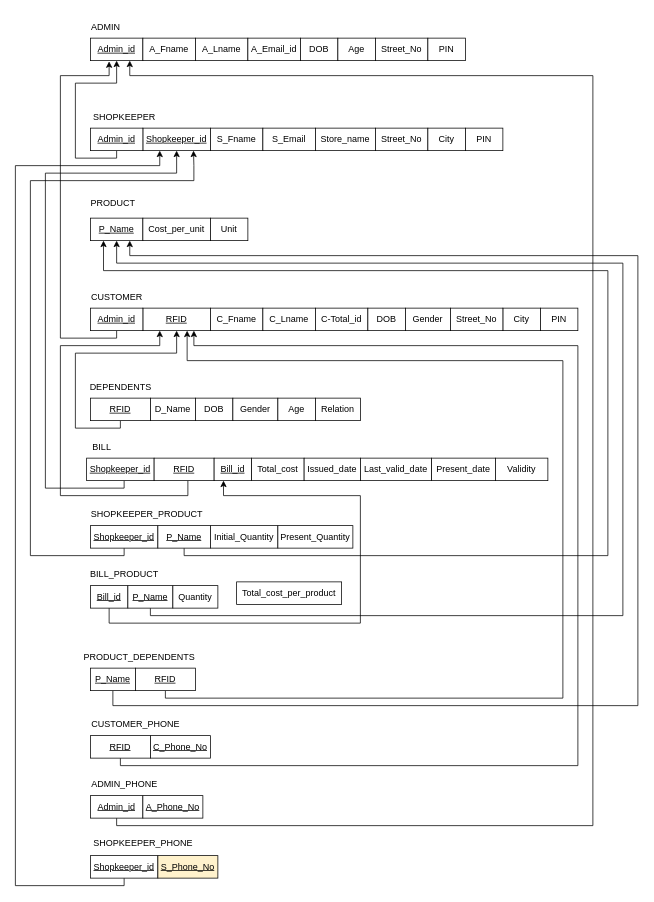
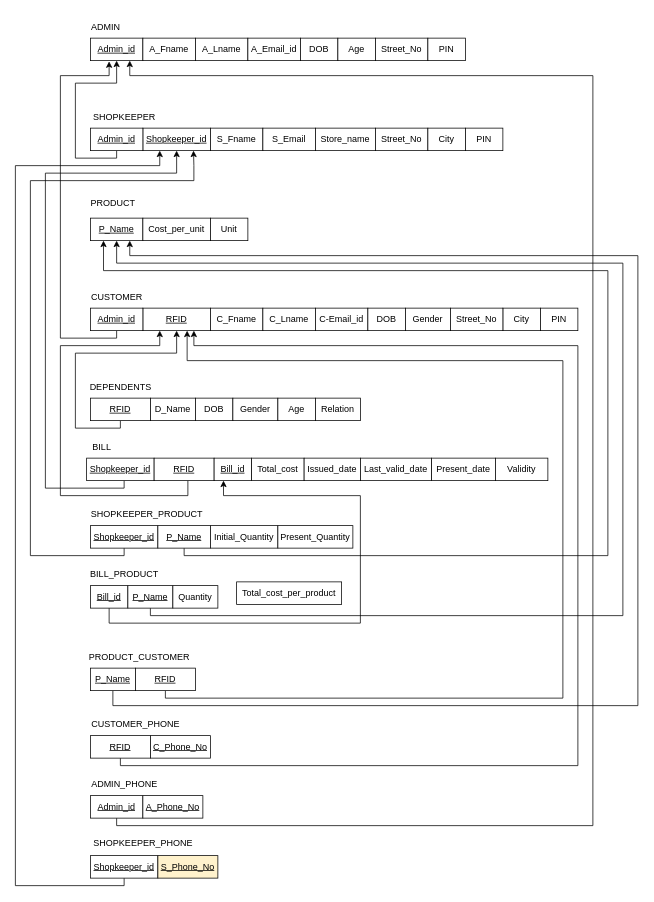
(342, 319) -> (342, 319)
(140, 657) -> (140, 657)
